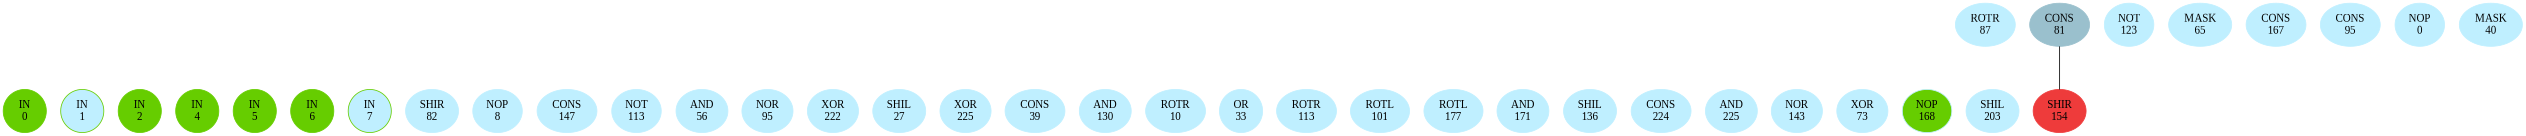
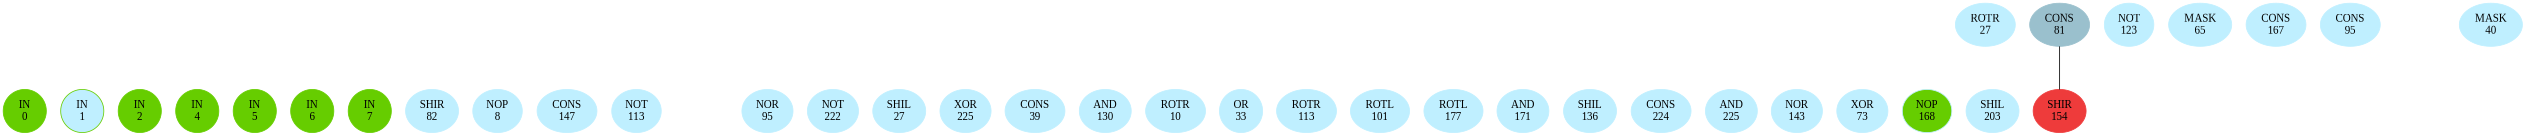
(1985, 25) -> (1985, 25)
(2420, 25) -> none
(370, 111) -> (370, 111)
(702, 111) -> none
(833, 111) -> (833, 111)
